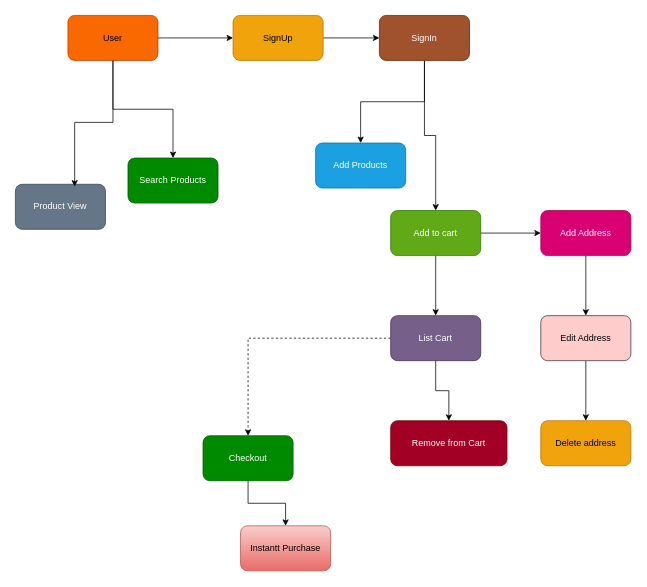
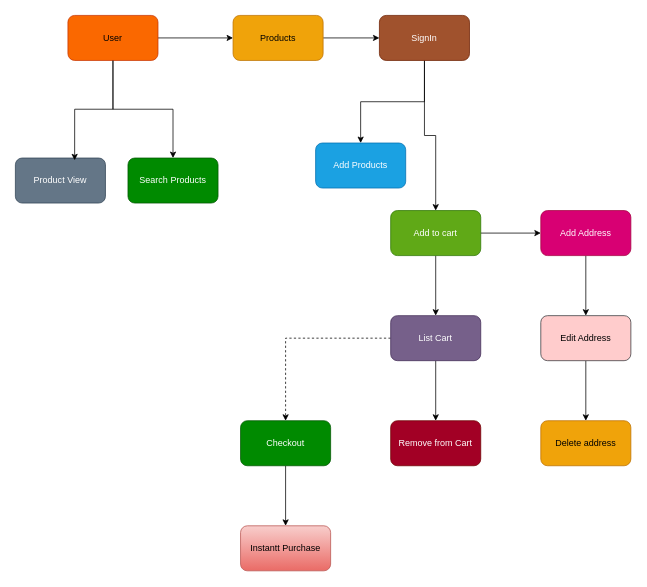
(278, 38) -> (278, 38)
(60, 207) -> (60, 180)
(449, 443) -> (435, 443)
(248, 458) -> (285, 443)
